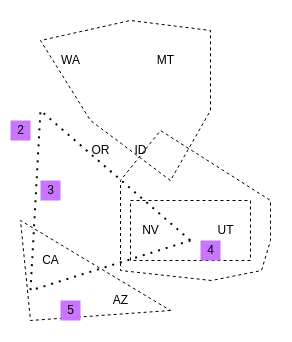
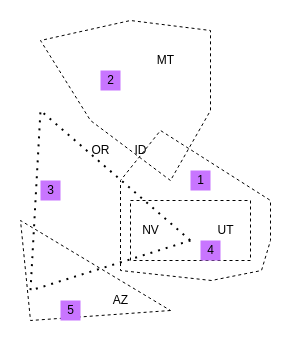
(71, 61) -> none
(21, 131) -> (111, 81)
none -> (201, 181)
(51, 261) -> none
